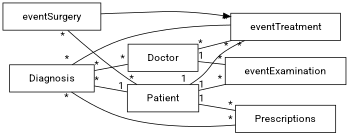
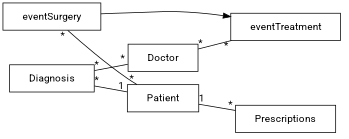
(148, 33) -> none
(216, 59) -> none
(286, 71) -> none
(150, 123) -> none
